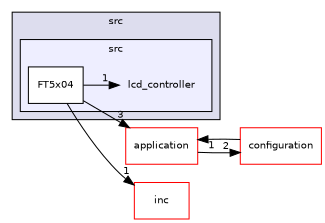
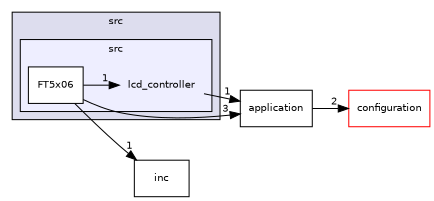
(56, 85) -> (56, 85)
(224, 139) -> (217, 96)
(162, 146) -> (276, 108)
(162, 201) -> (162, 178)
